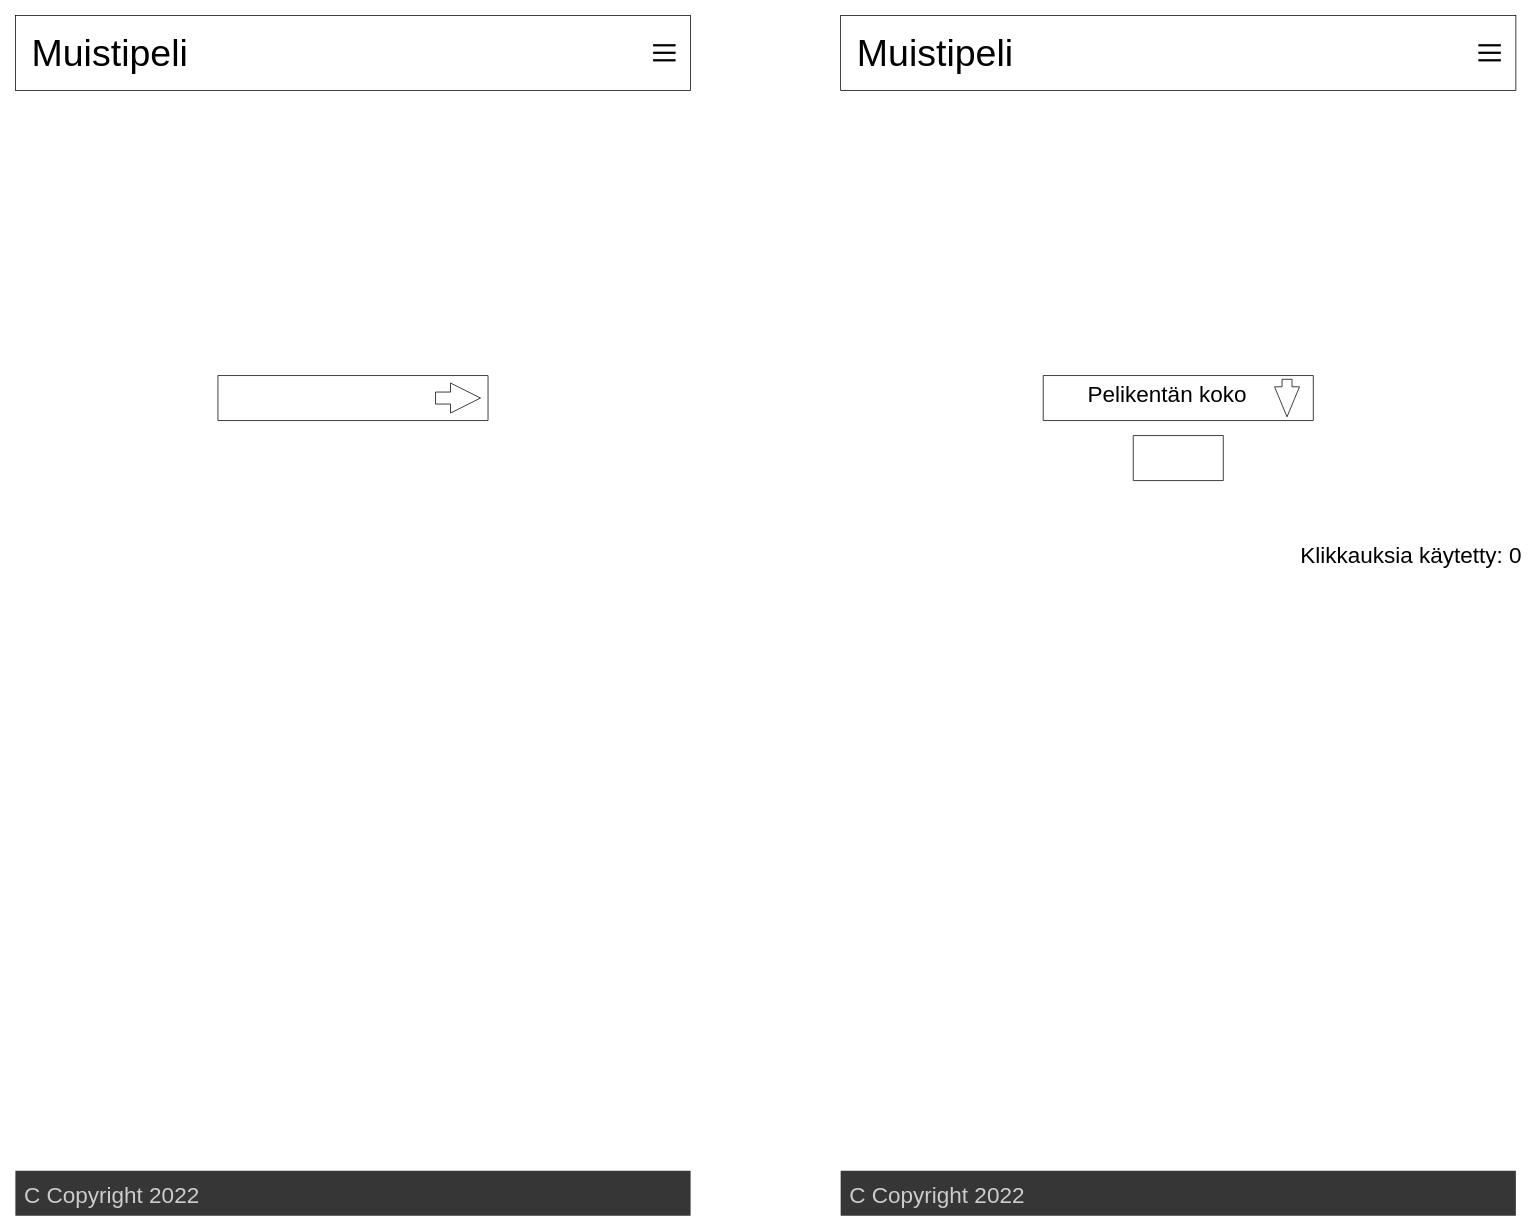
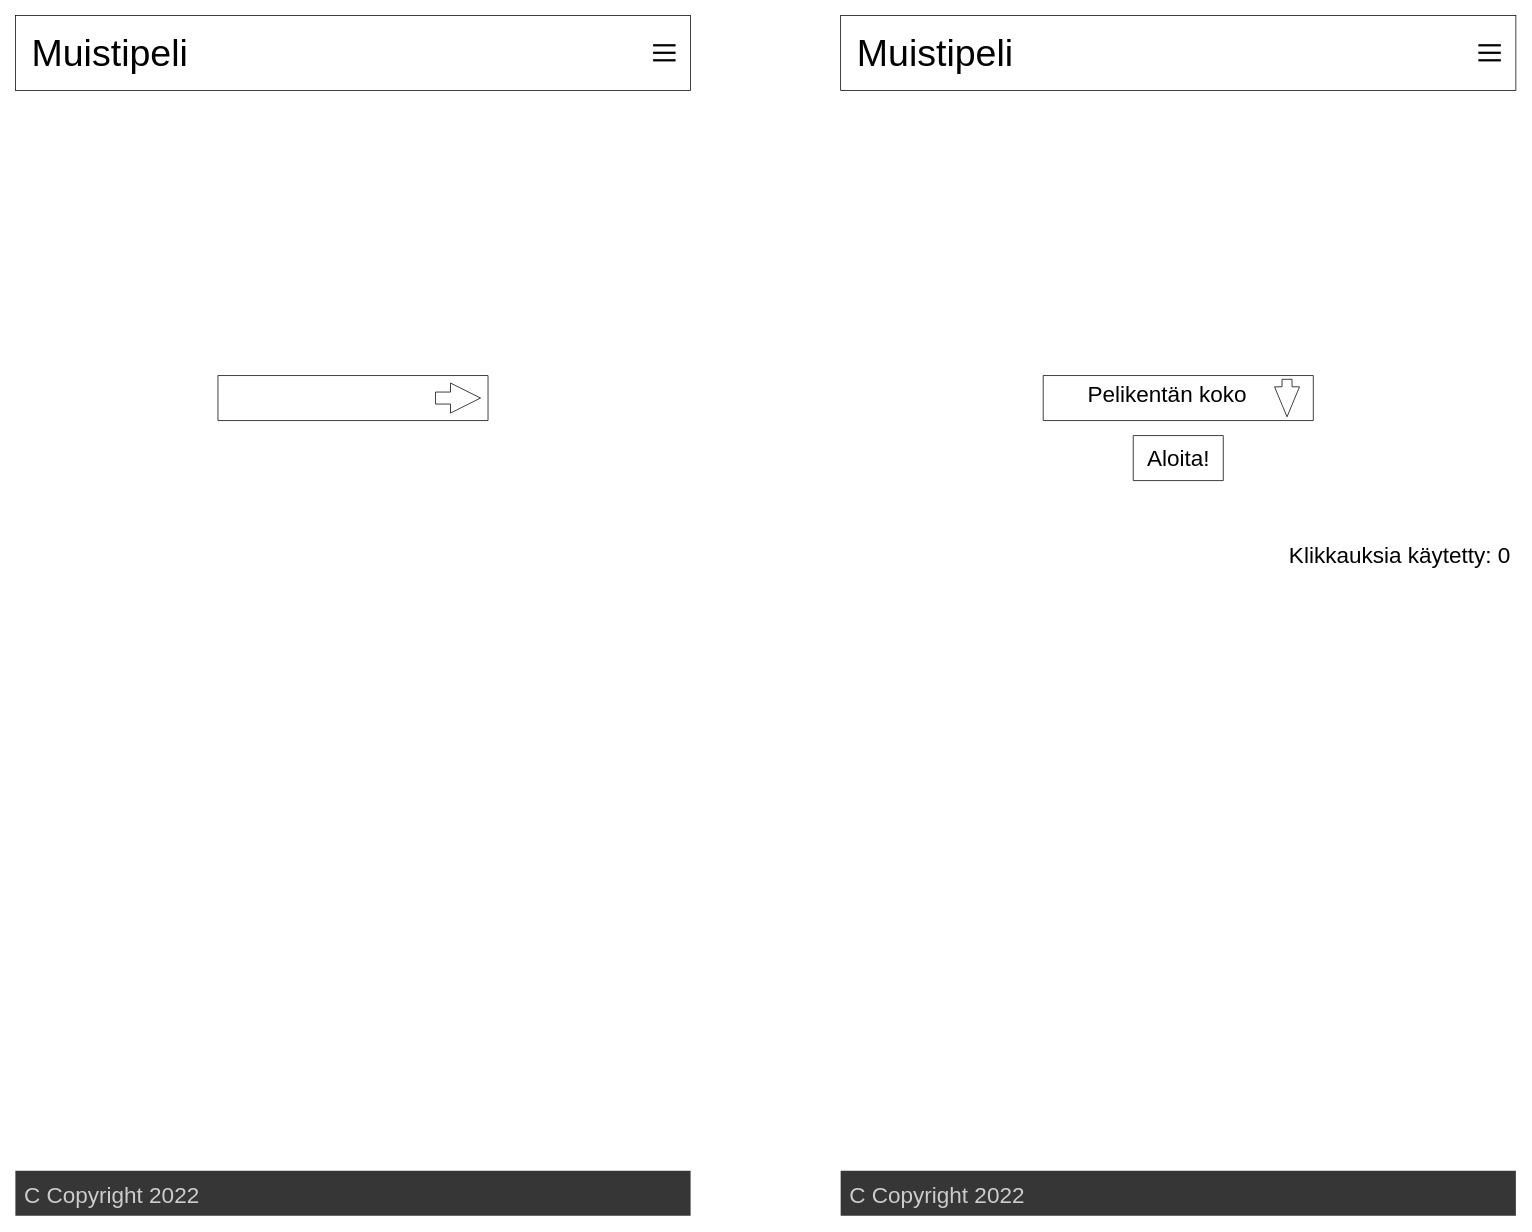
none -> (1178, 458)
(1410, 555) -> (1399, 555)
